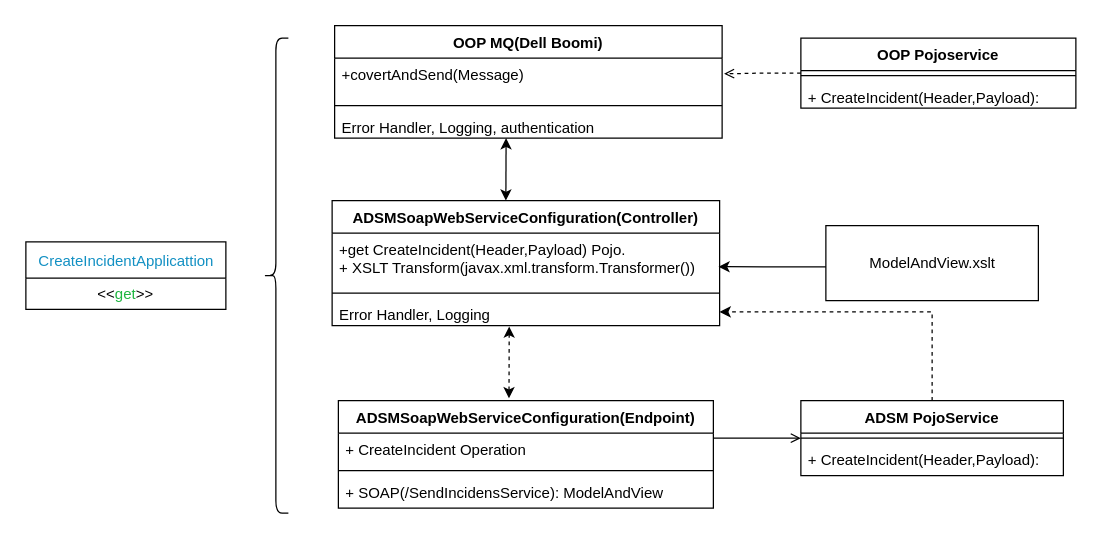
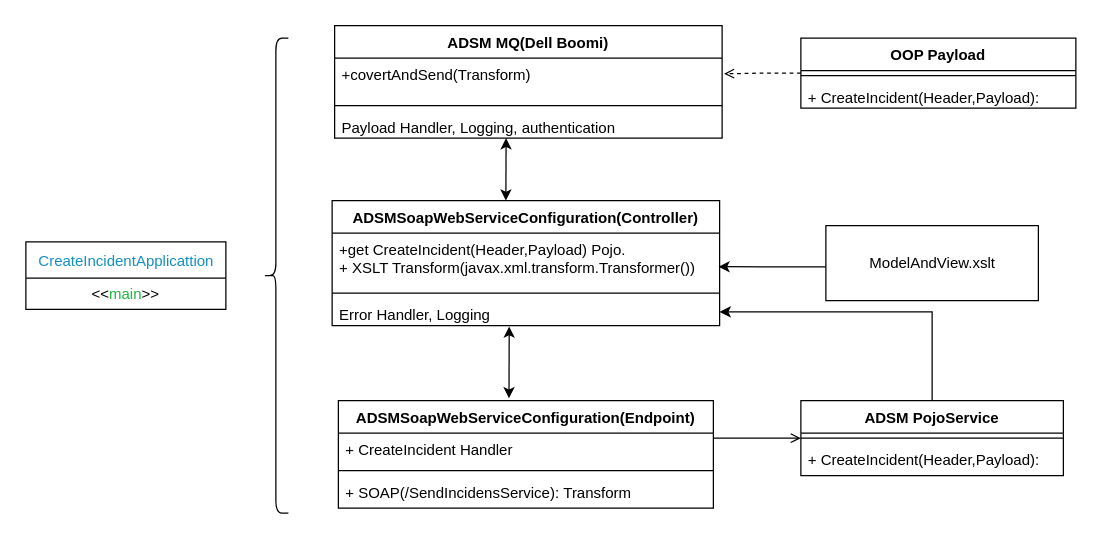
(528, 43) -> (528, 43)
(938, 55) -> (938, 55)
(438, 75) -> (446, 75)
(483, 128) -> (490, 128)
(126, 294) -> (126, 294)
(873, 312) -> (873, 312)
(509, 362) -> (509, 362)
(446, 450) -> (438, 450)
(510, 493) -> (501, 493)
